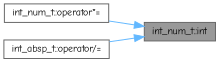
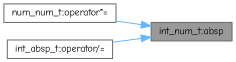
(57, 13) -> (60, 13)
(180, 32) -> (192, 32)
